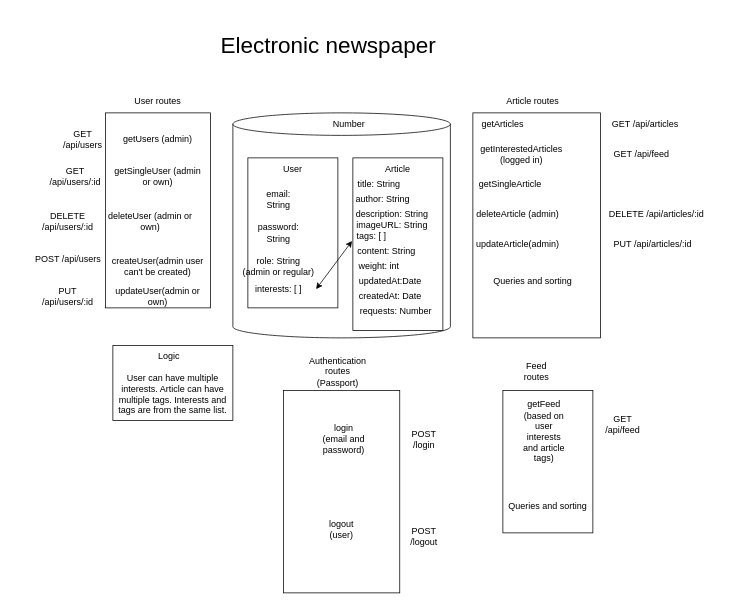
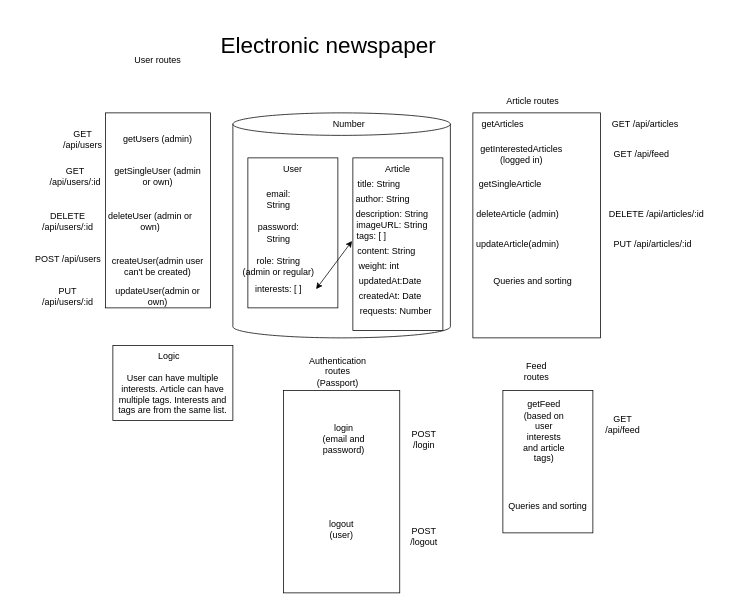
(158, 102) -> (158, 60)
